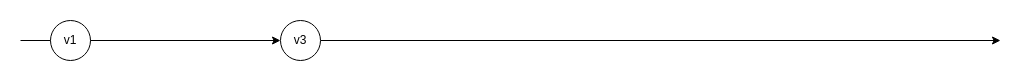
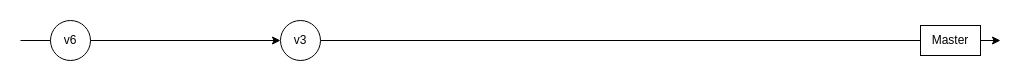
(71, 41) -> (71, 41)
none -> (951, 41)
